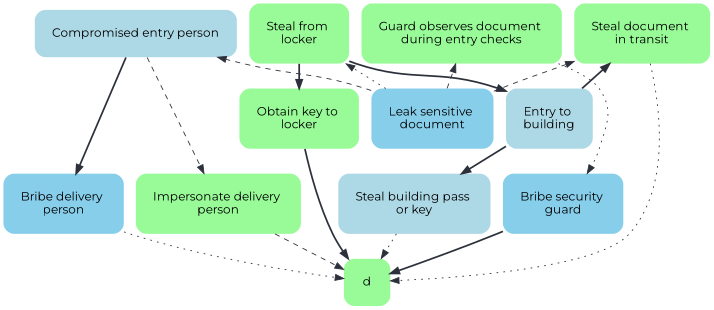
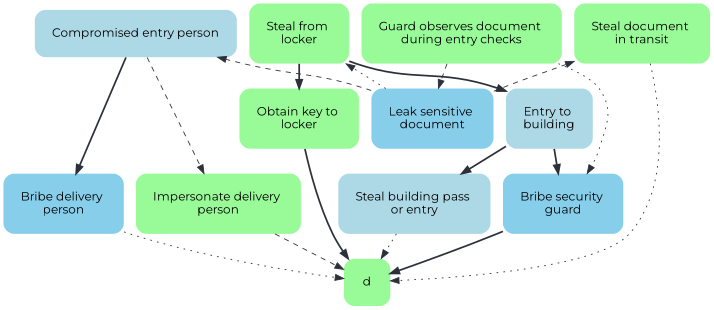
(595, 77) -> (556, 157)
(449, 83) -> (444, 71)
(414, 204) -> (414, 204)
